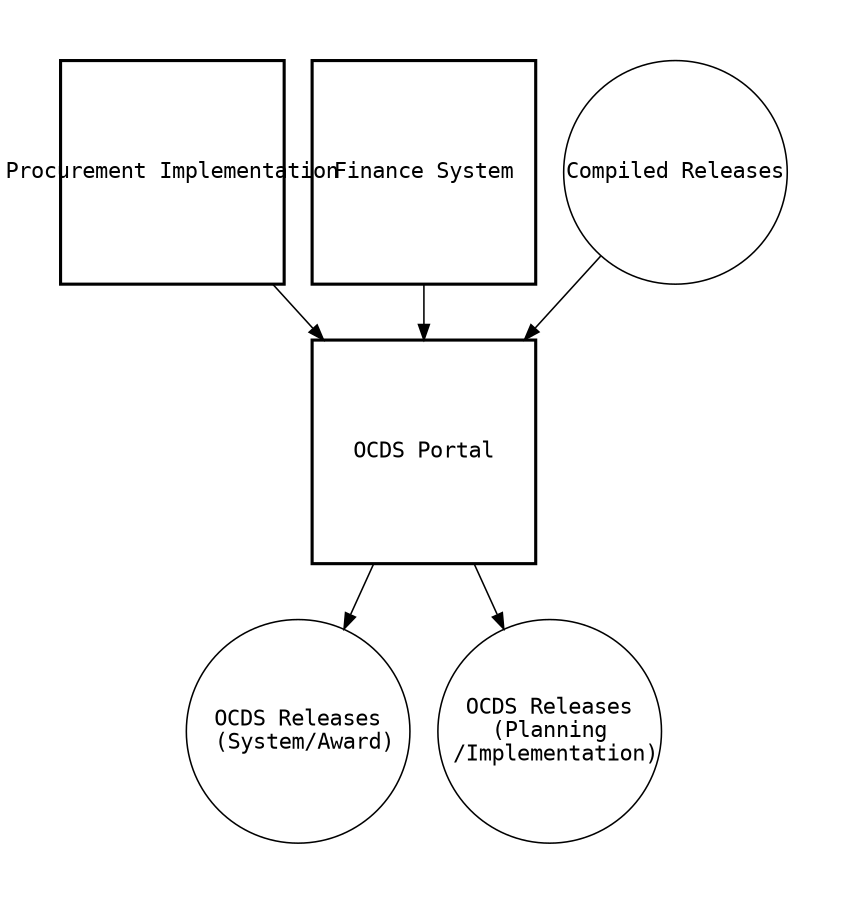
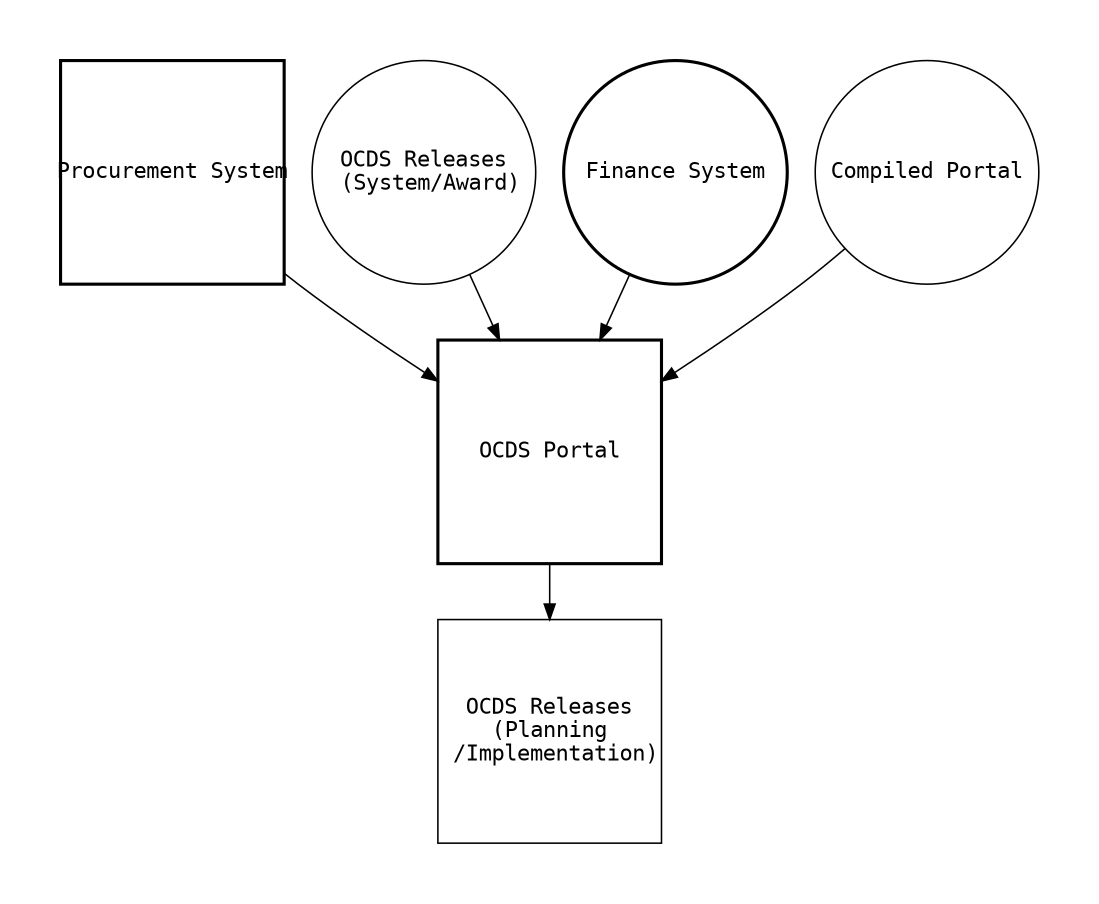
(172, 172) -> (172, 172)
(424, 172) -> (675, 172)
(675, 172) -> (927, 172)
(362, 589) -> (481, 300)
(550, 731) -> (550, 731)
